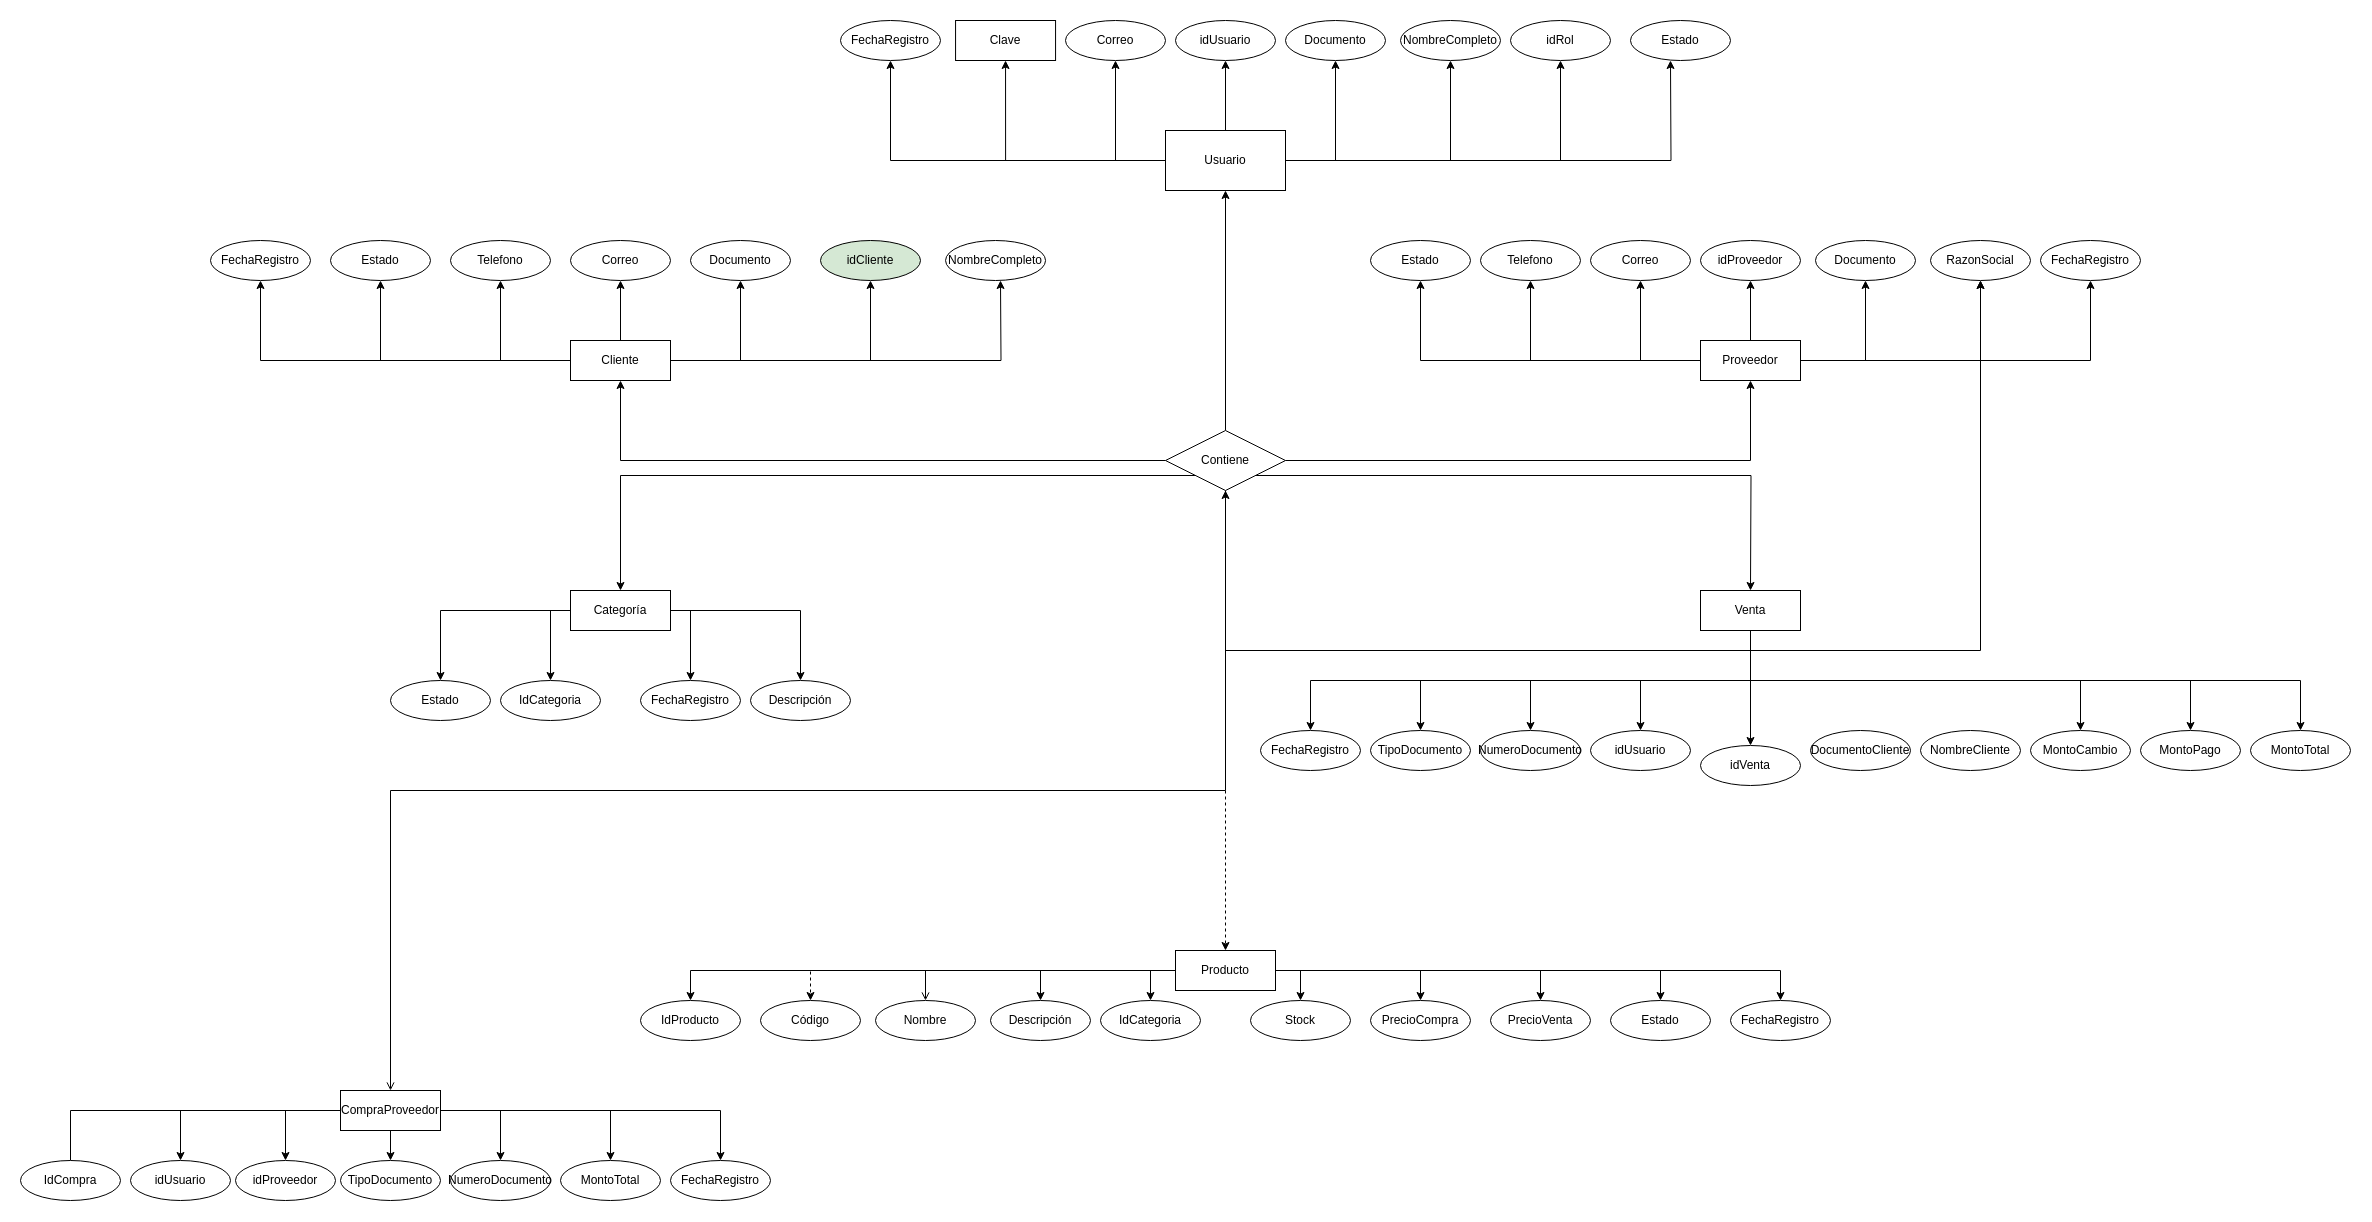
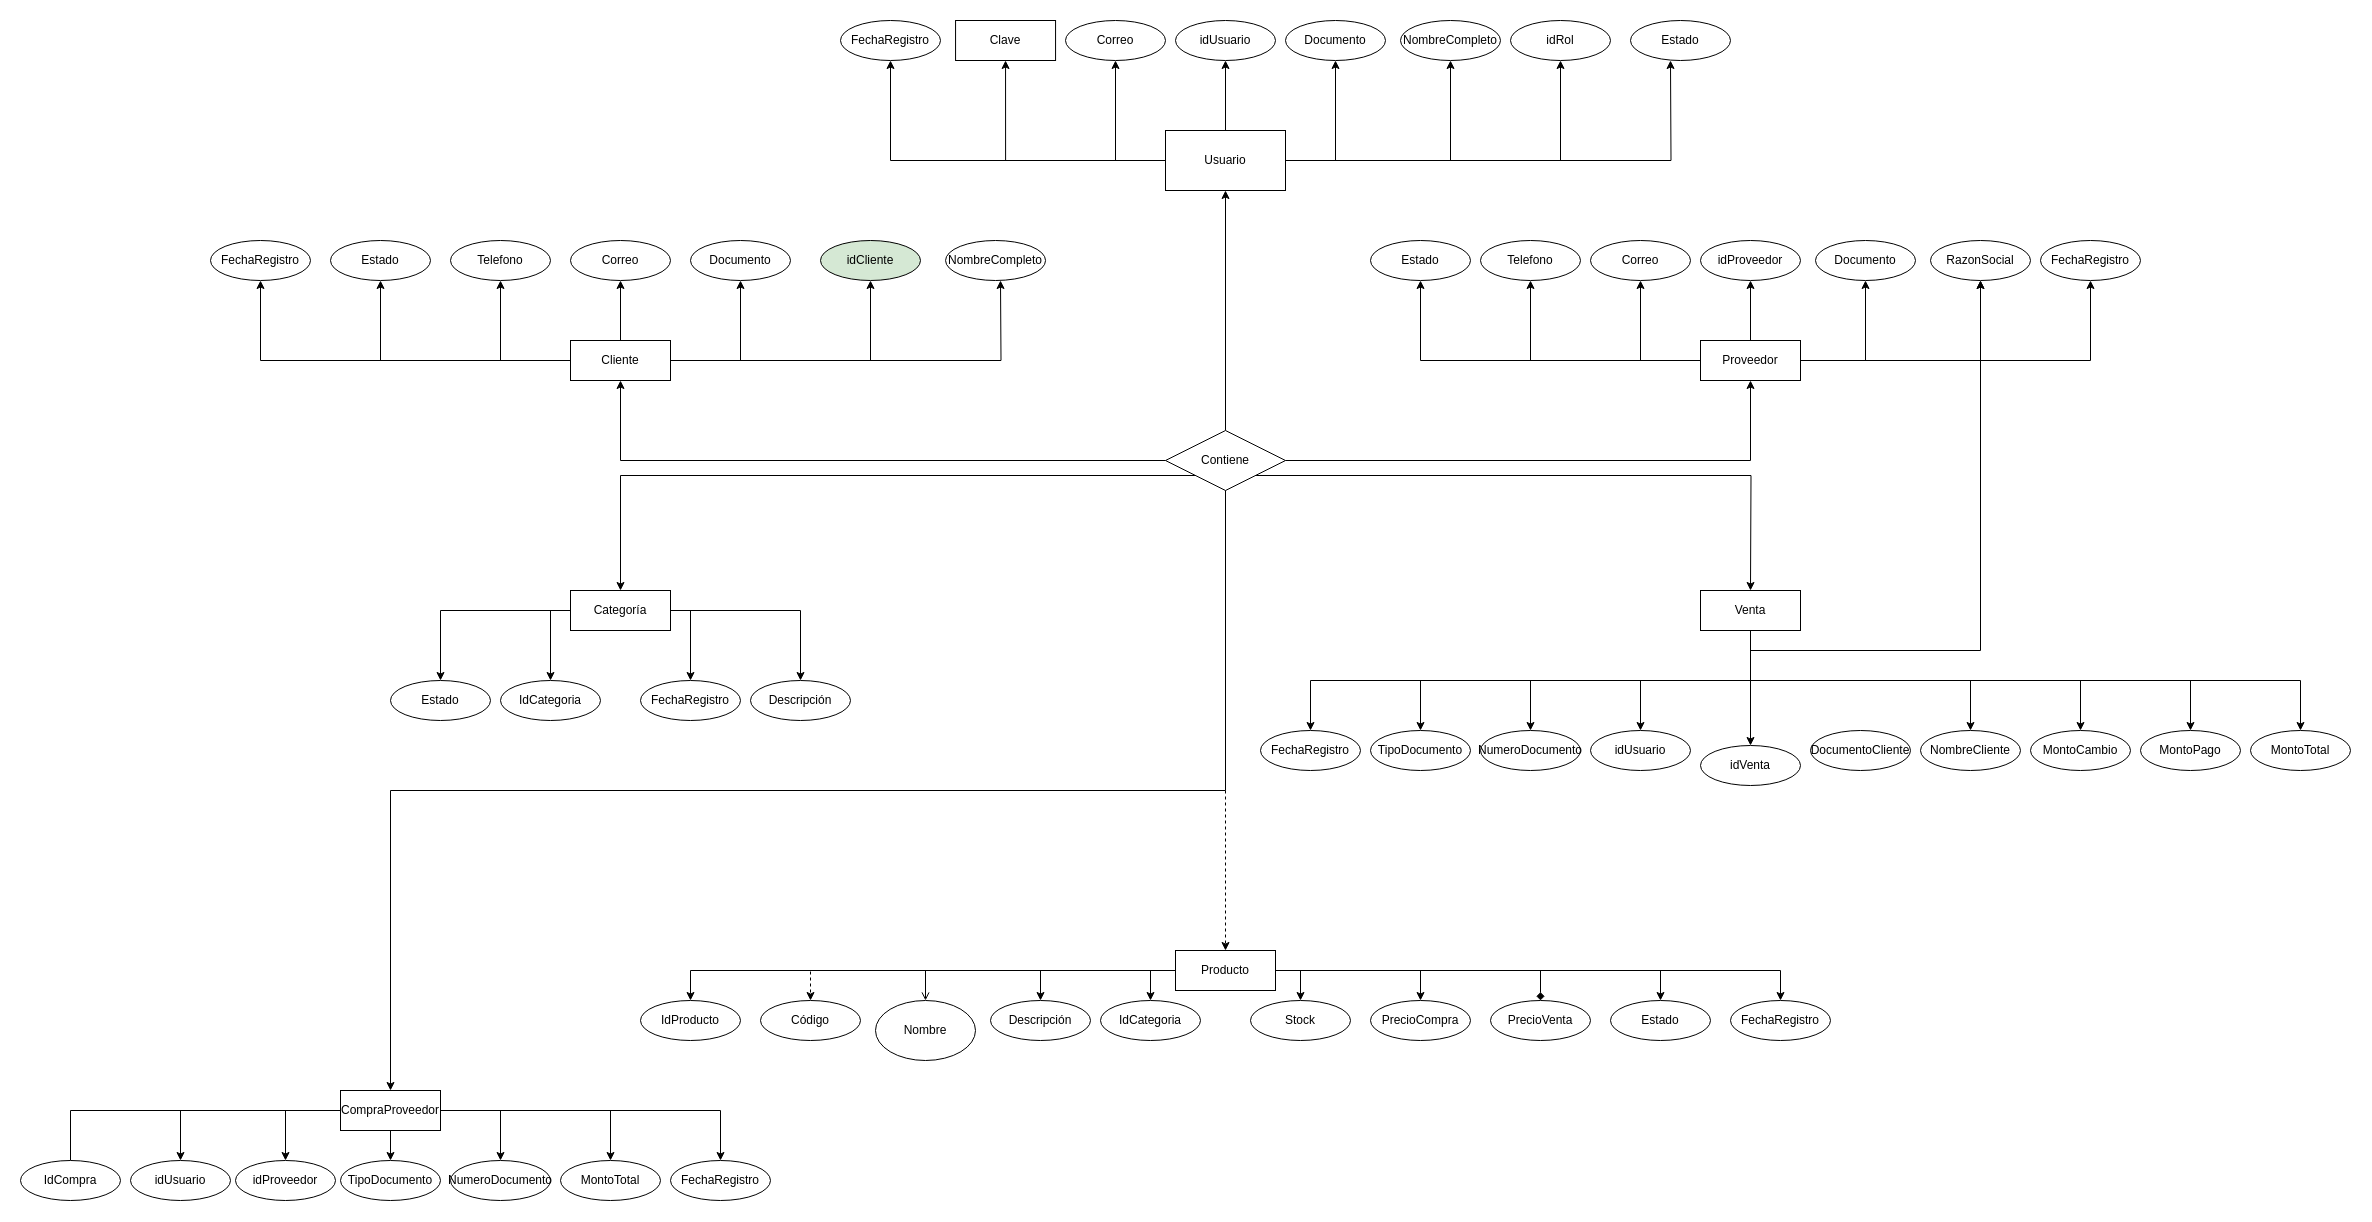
(1489, 651) -> (1971, 703)
(1541, 992) -> (1541, 992)
(926, 1021) -> (926, 1031)
(391, 1084) -> (391, 1082)
